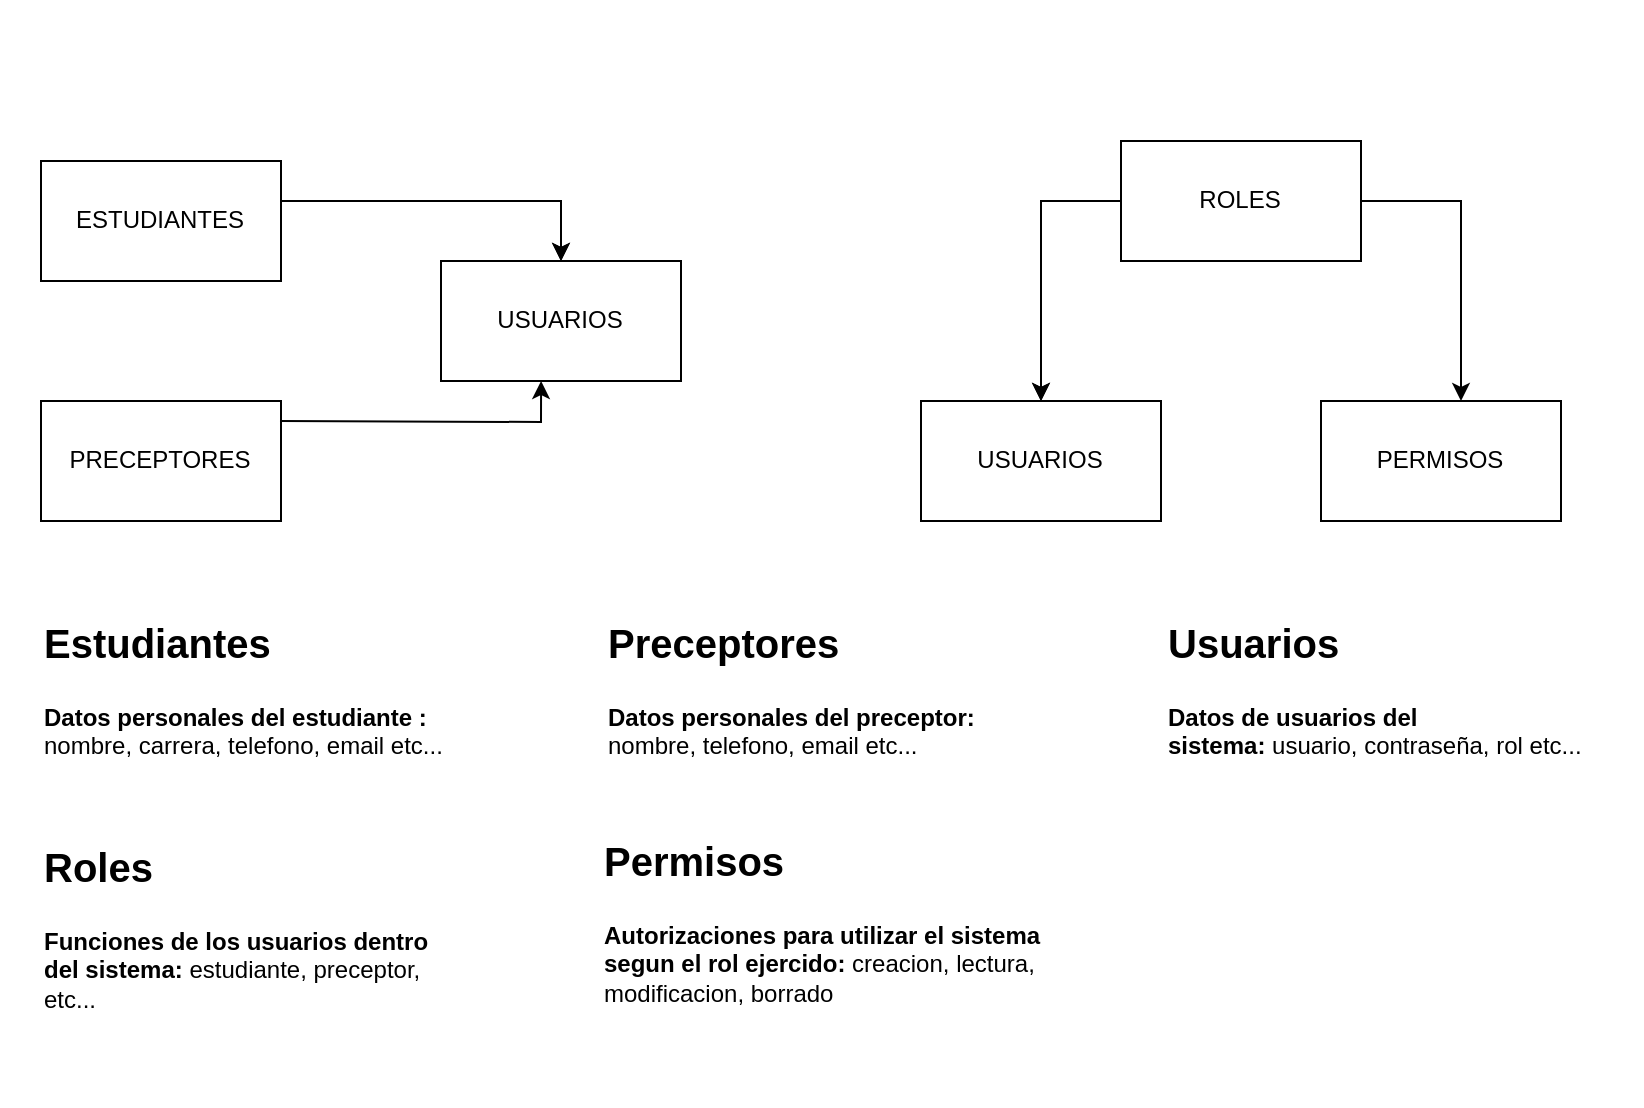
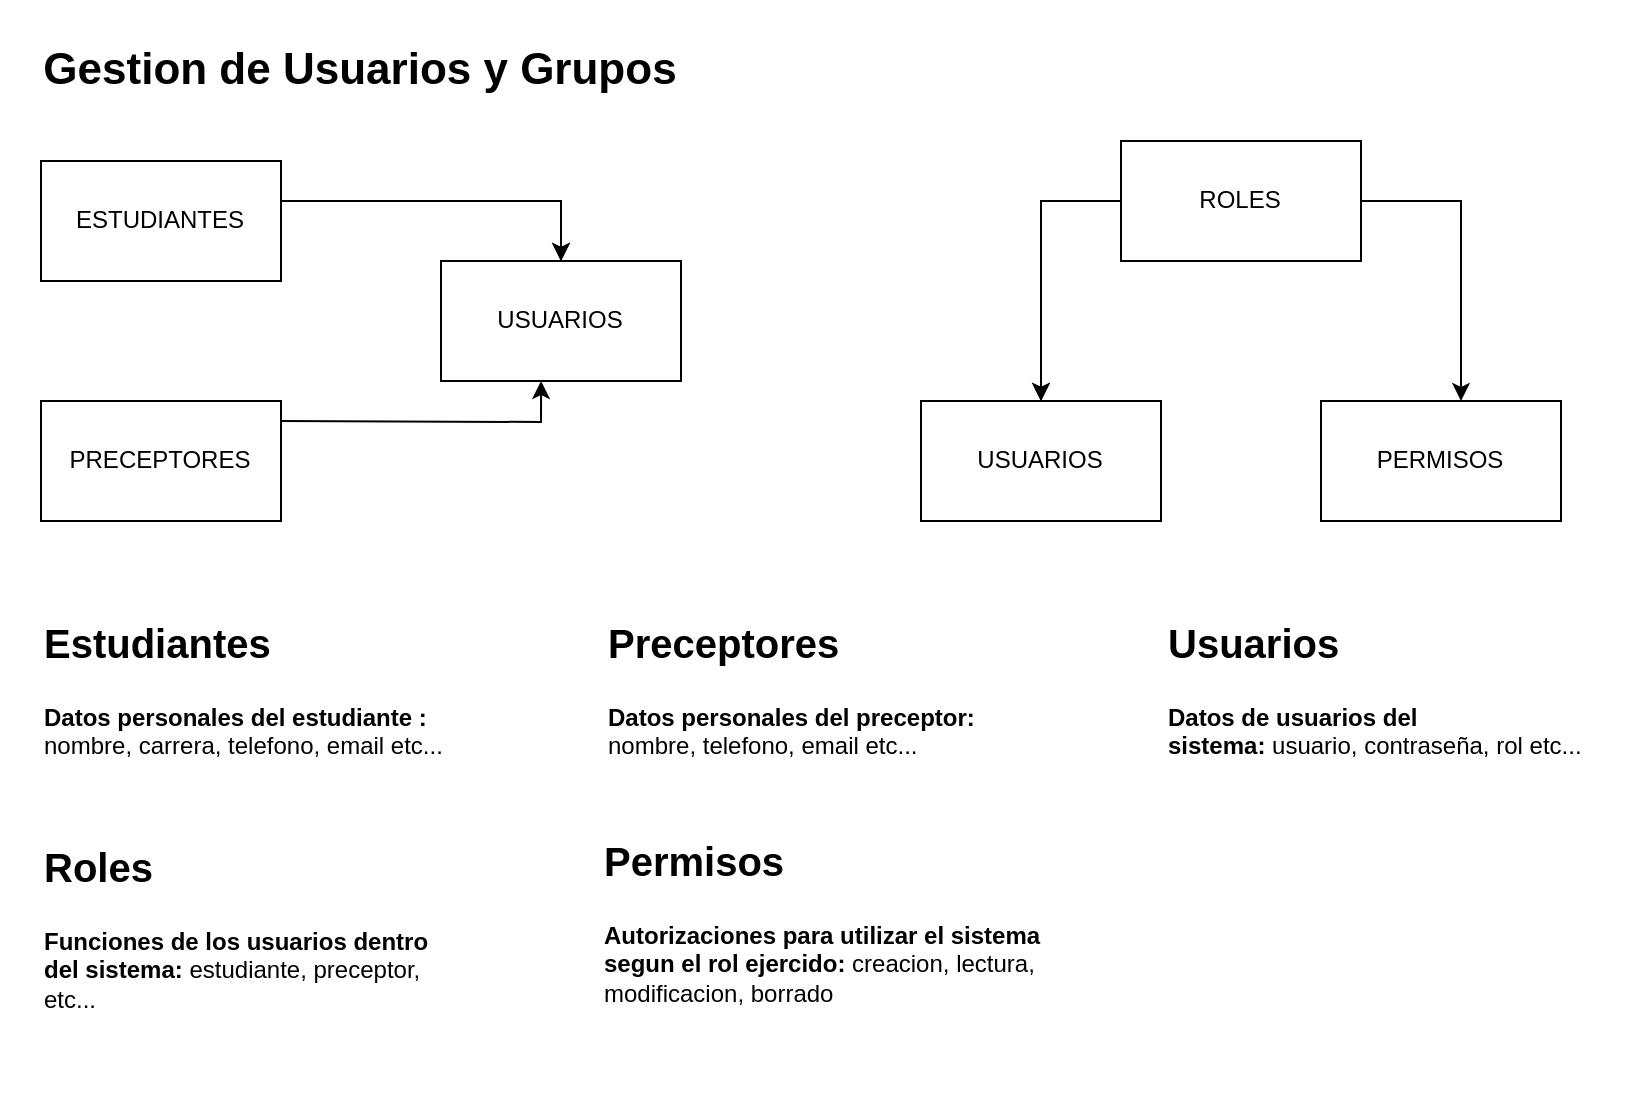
none -> (361, 71)
